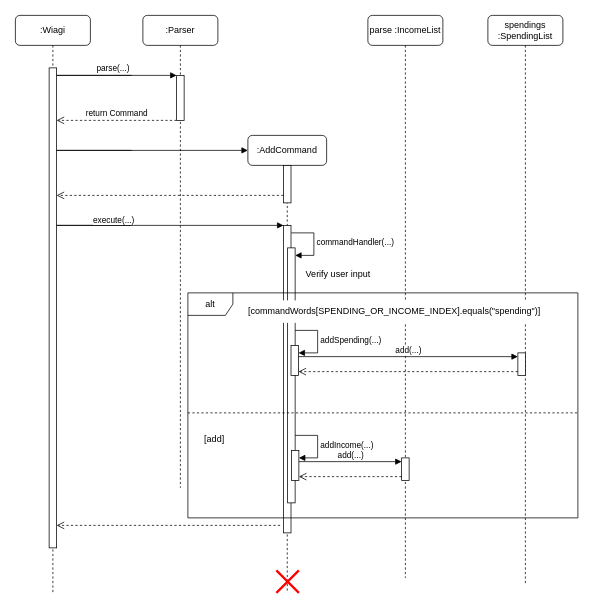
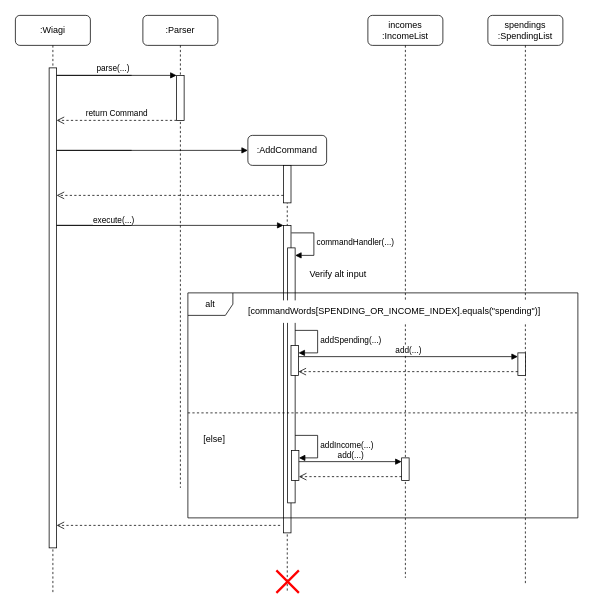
(405, 30) -> (405, 30)
(338, 274) -> (338, 274)
(215, 439) -> (215, 439)
